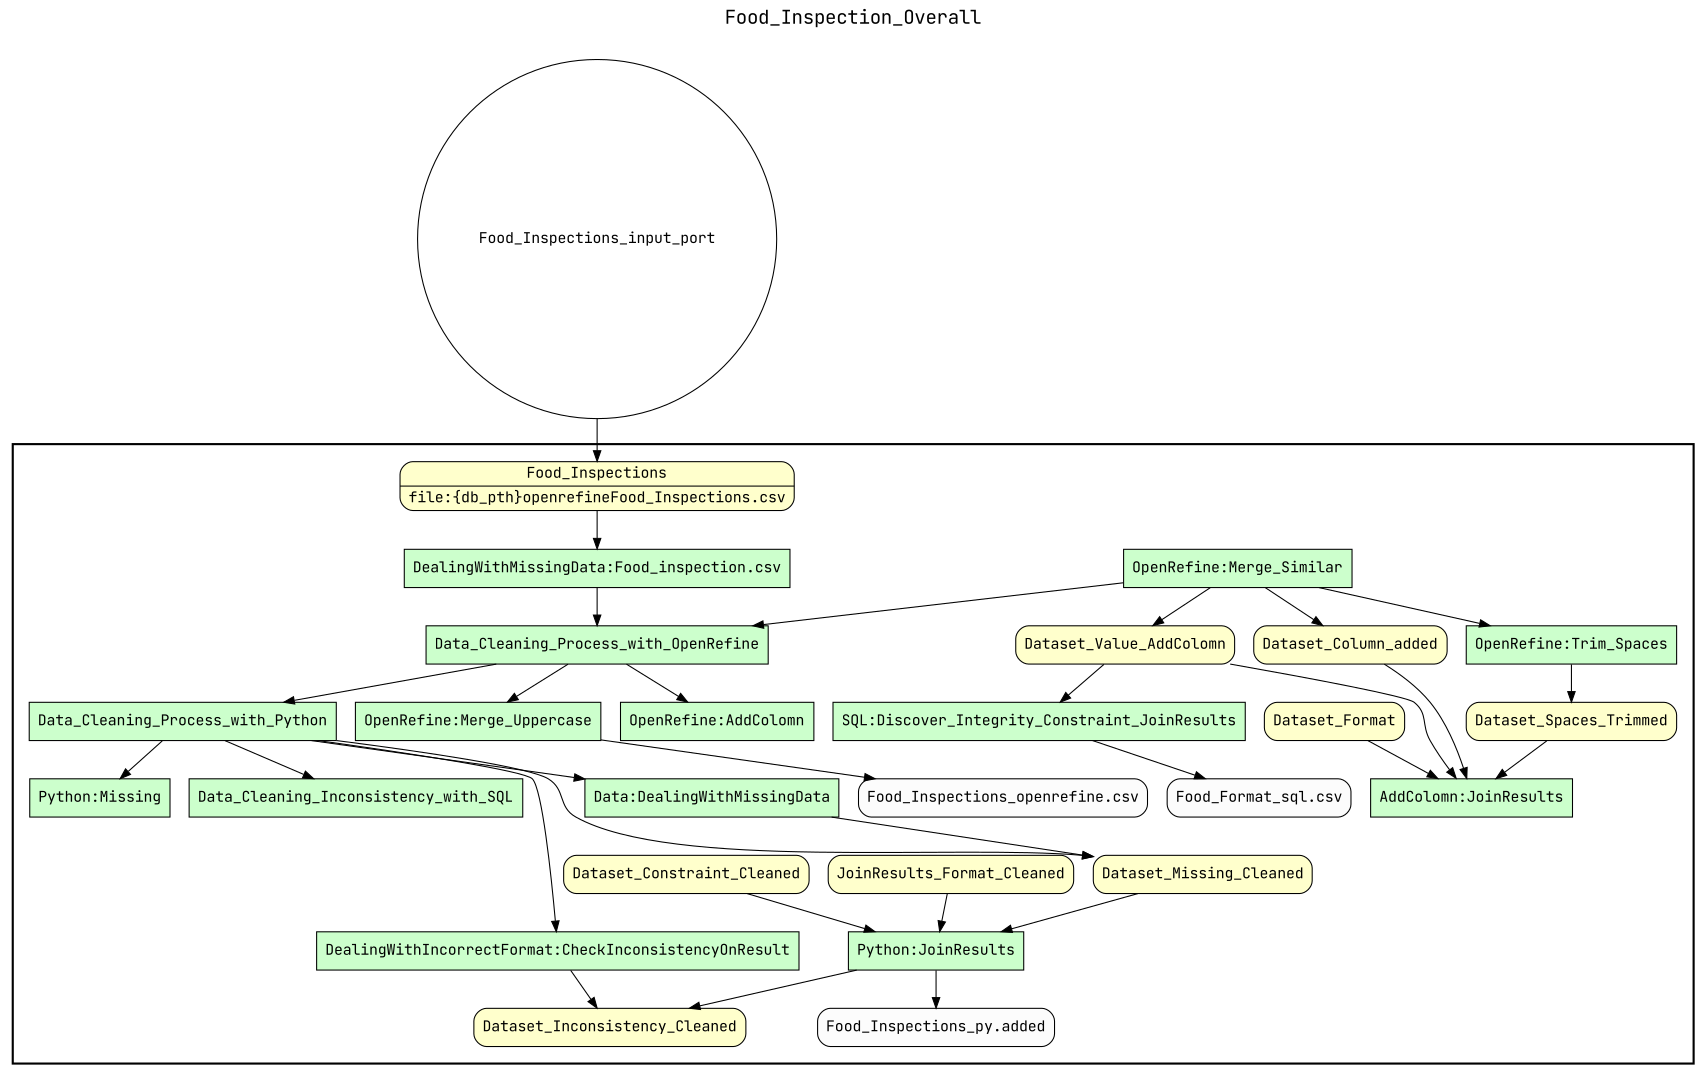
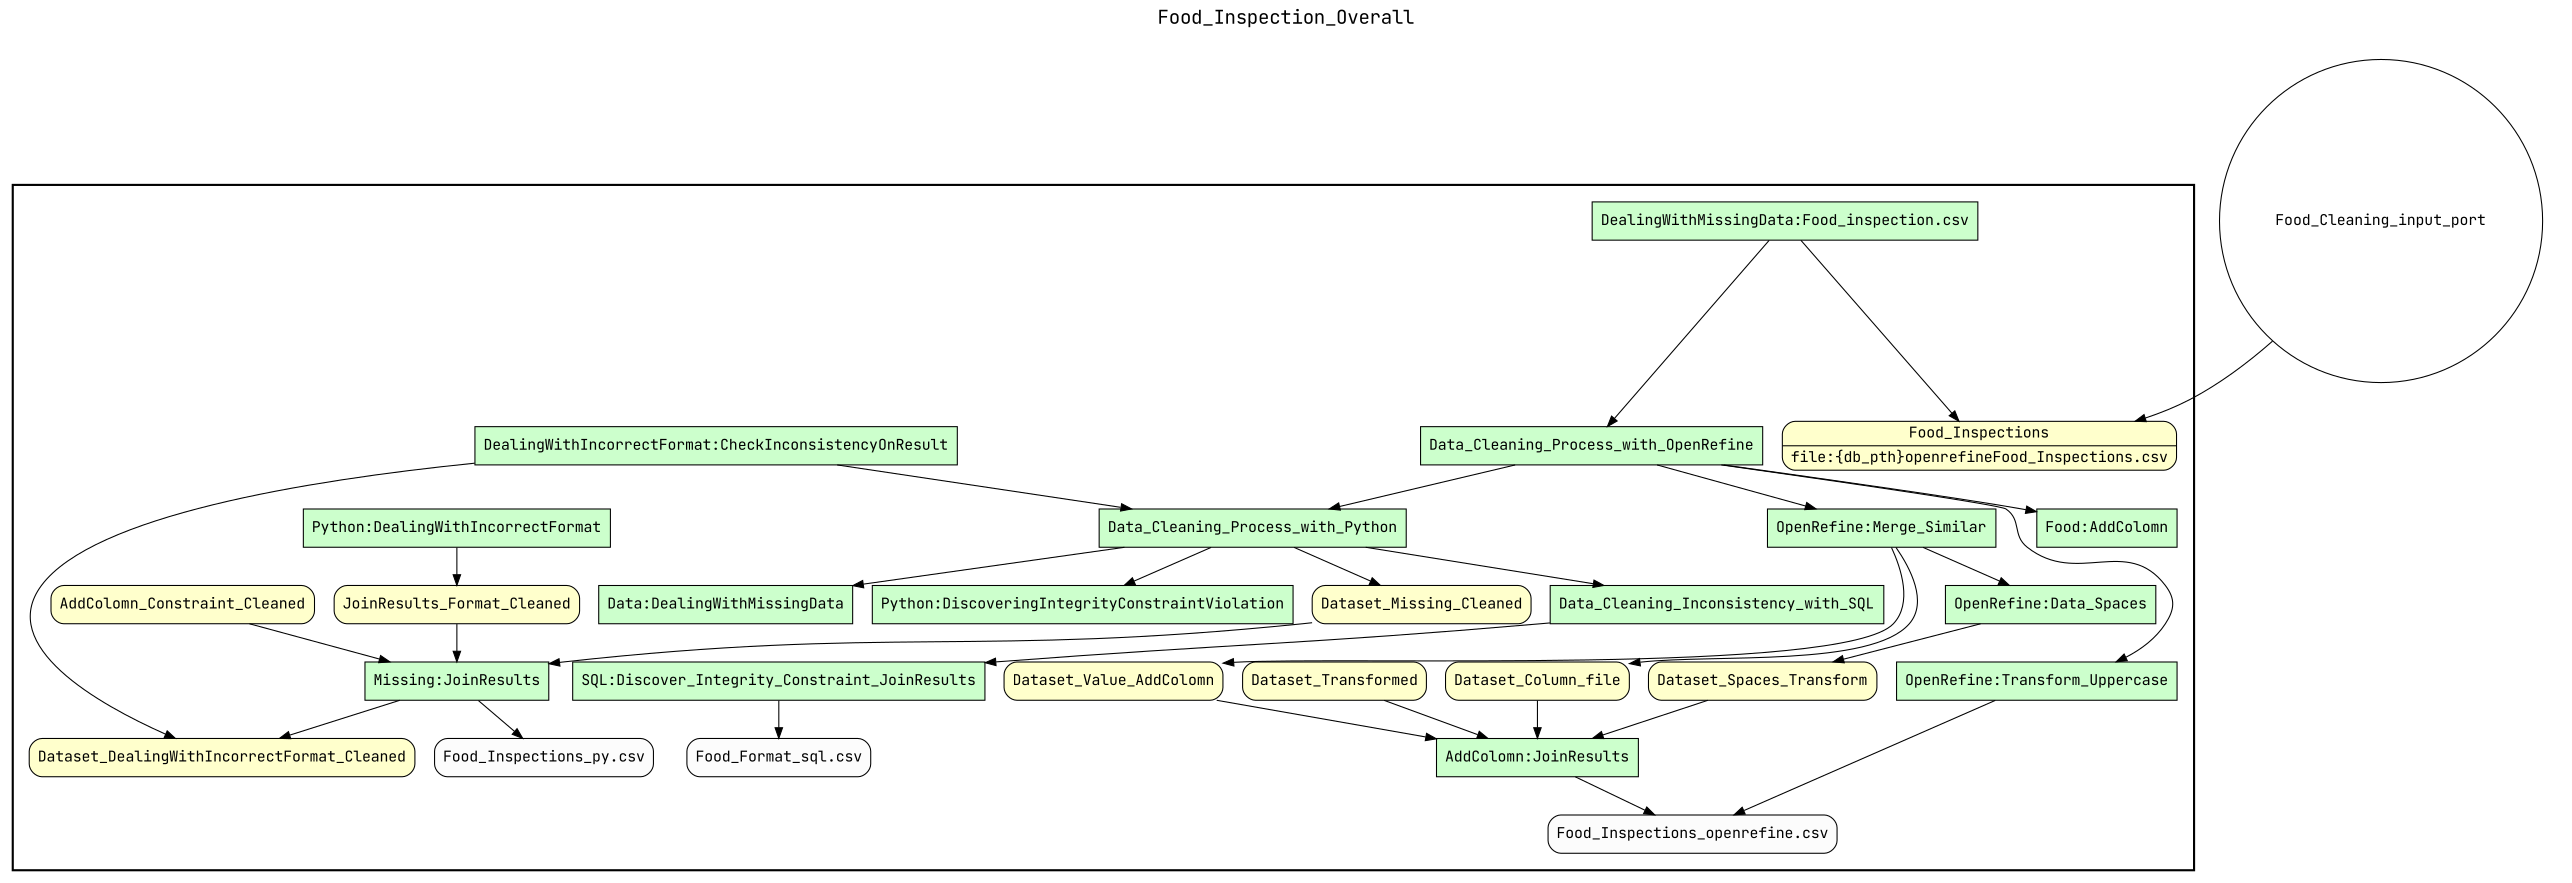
(597, 239) -> (2381, 221)
(597, 524) -> (1876, 327)
none -> (457, 528)
(943, 604) -> (1731, 486)
(1350, 645) -> (1537, 681)
(1571, 645) -> (2051, 605)
(1086, 680) -> (1273, 643)
(478, 721) -> (2037, 681)
(717, 721) -> (2107, 528)
(1334, 721) -> (1334, 681)
(1571, 721) -> (1763, 681)
(536, 787) -> (979, 486)
none -> (1610, 794)
(100, 798) -> (1083, 605)
(957, 836) -> none
(686, 874) -> (183, 605)
(936, 951) -> (457, 681)
(610, 1027) -> (222, 758)
(936, 1027) -> (544, 758)
